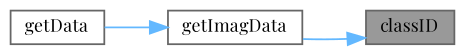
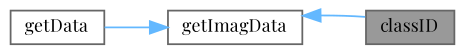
(325, 39) -> (343, 16)
